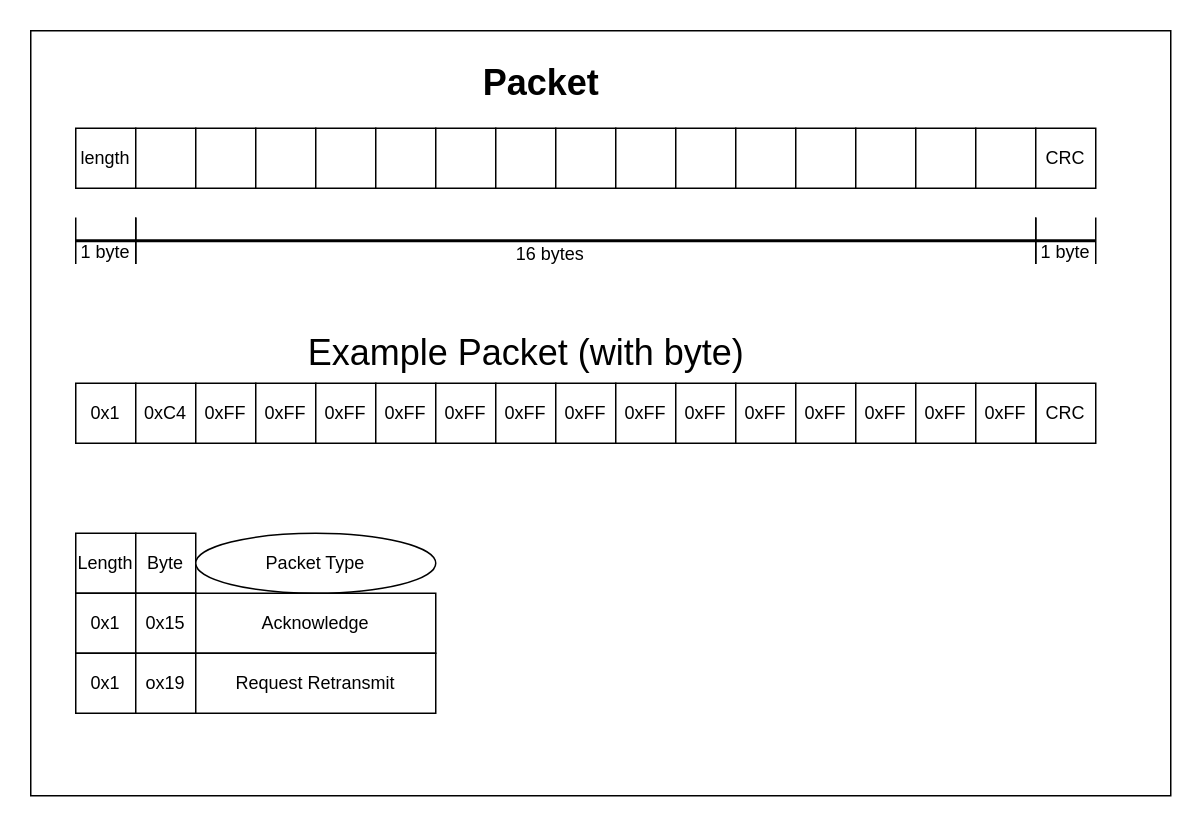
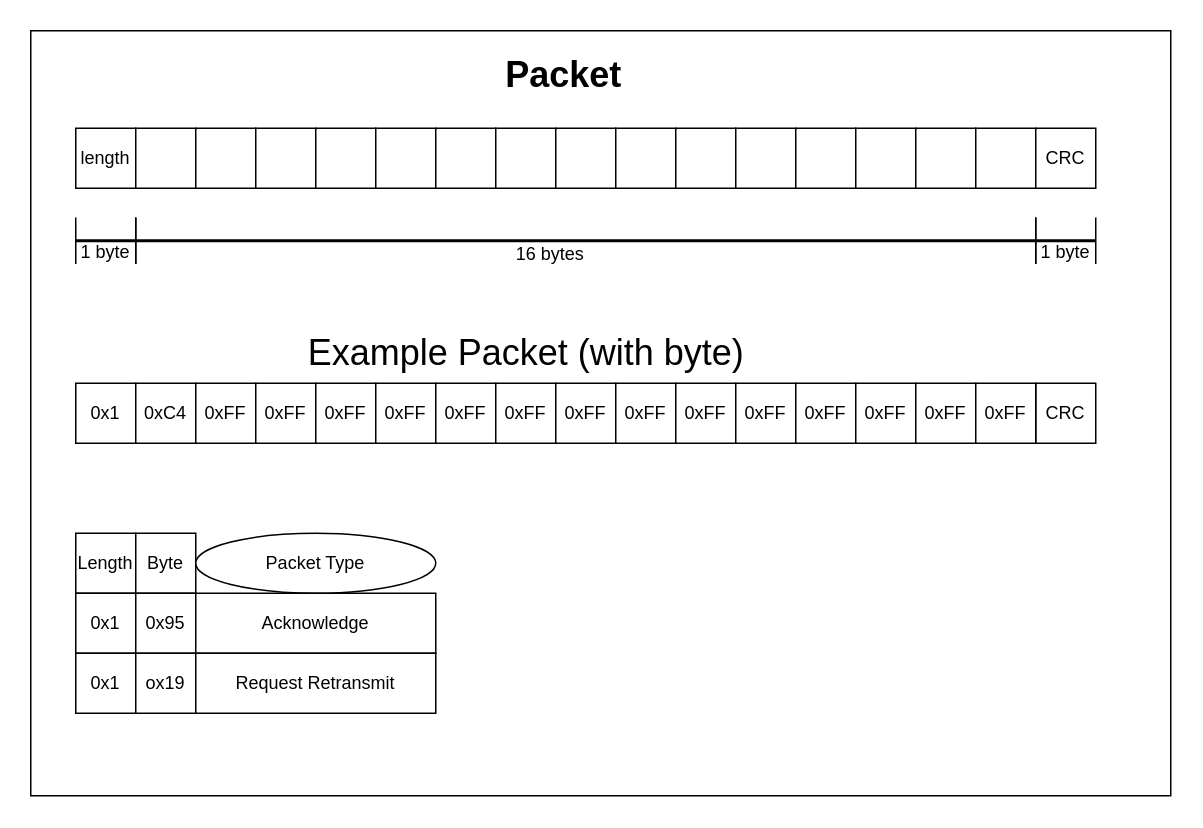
(541, 83) -> (563, 76)
(166, 623) -> (166, 623)
